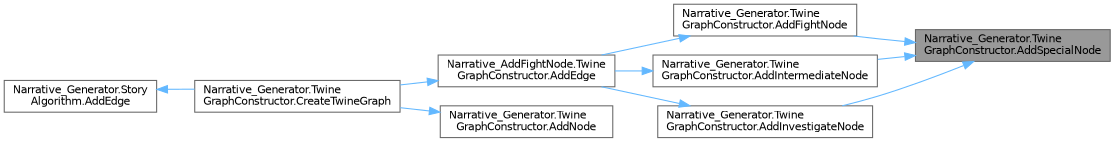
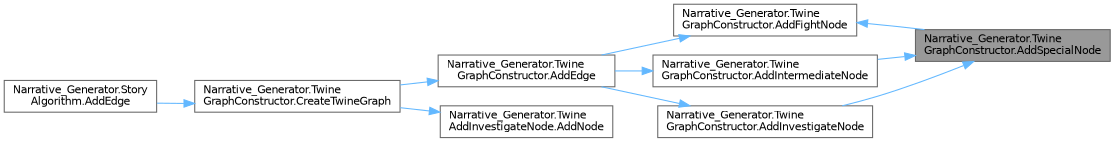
(879, 39) -> (896, 26)
(527, 71) -> (527, 71)
(181, 89) -> (170, 103)
(527, 122) -> (527, 122)
